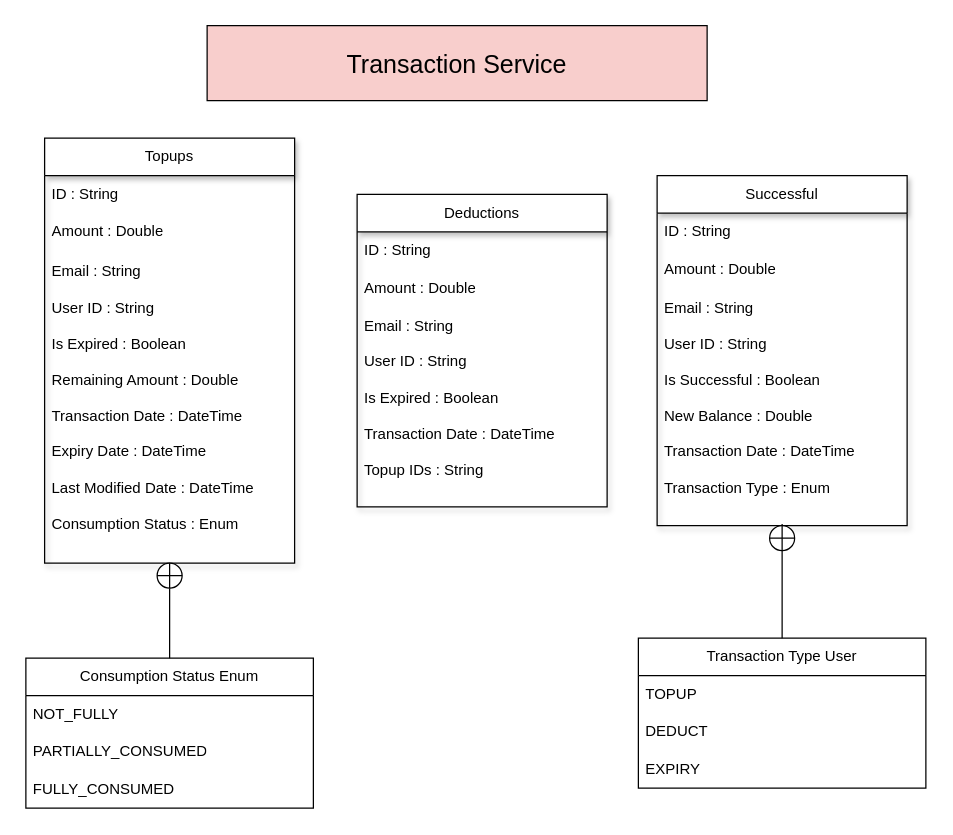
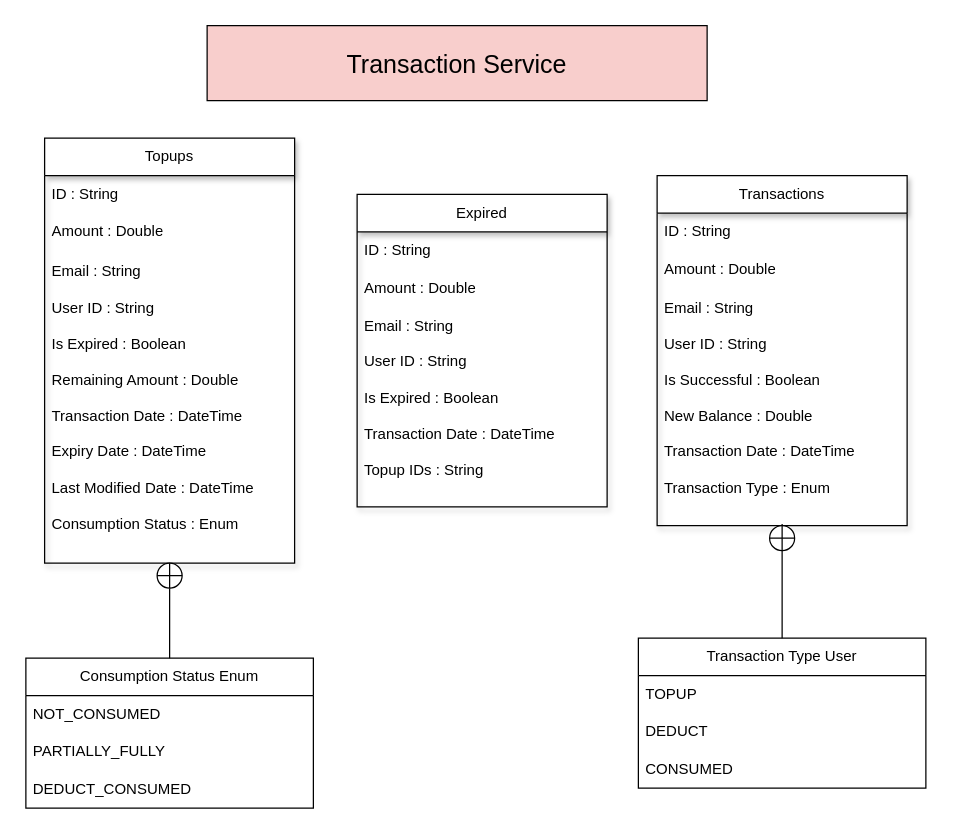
(782, 194) -> (782, 194)
(482, 213) -> (482, 213)
(71, 714) -> (84, 714)
(109, 752) -> (96, 752)
(671, 769) -> (679, 769)
(92, 789) -> (96, 789)
